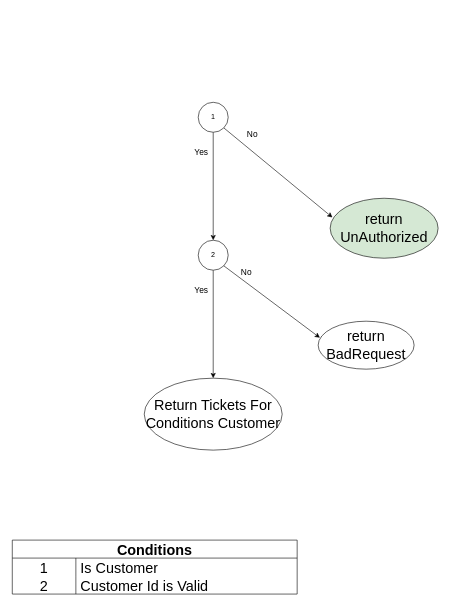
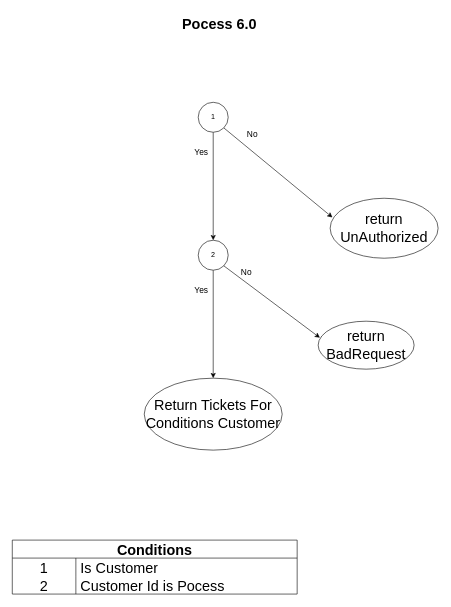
none -> (219, 24)
(384, 228) -> (384, 228)
(150, 585) -> (158, 585)
